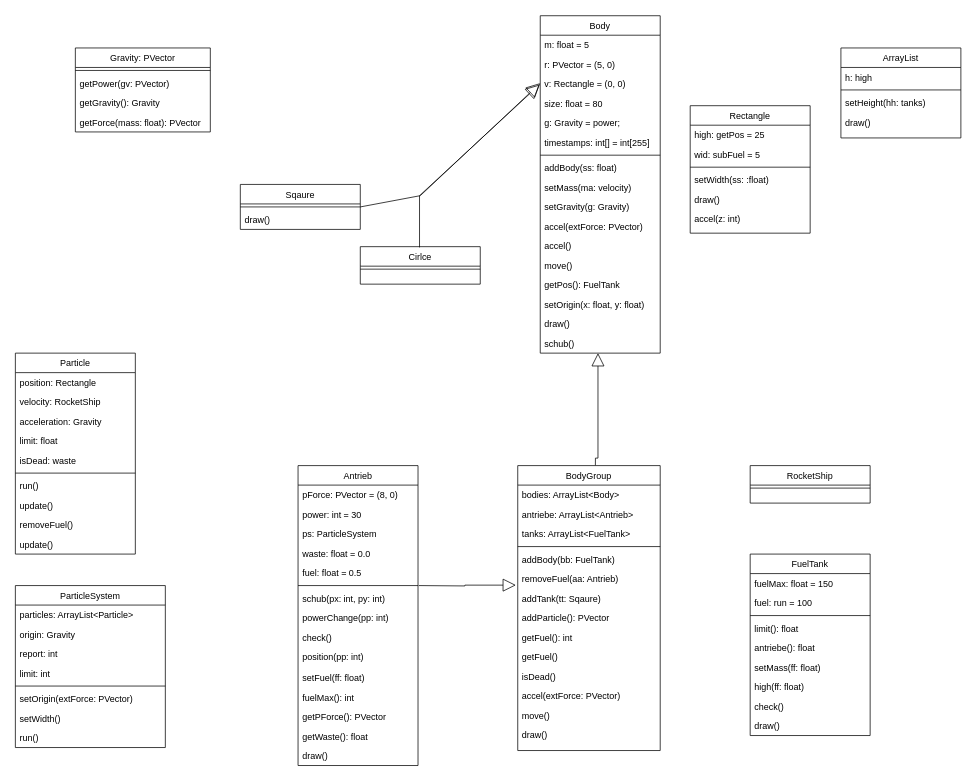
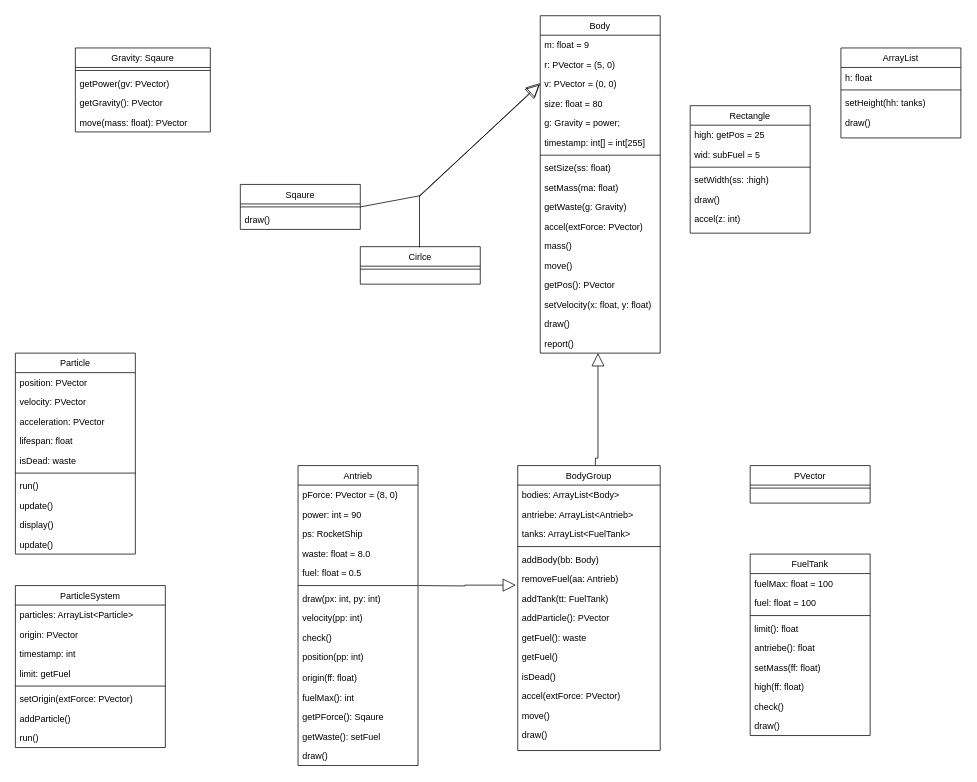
(569, 45) -> (569, 45)
(143, 58) -> (143, 58)
(859, 77) -> (862, 77)
(589, 84) -> (585, 84)
(128, 103) -> (129, 103)
(149, 122) -> (139, 122)
(607, 143) -> (604, 143)
(586, 168) -> (585, 168)
(739, 180) -> (737, 180)
(593, 188) -> (586, 188)
(595, 207) -> (591, 207)
(561, 246) -> (560, 246)
(586, 285) -> (585, 285)
(606, 305) -> (611, 305)
(562, 344) -> (565, 344)
(62, 383) -> (58, 383)
(64, 402) -> (58, 402)
(67, 422) -> (68, 422)
(43, 441) -> (51, 441)
(810, 476) -> (810, 476)
(334, 515) -> (334, 515)
(49, 525) -> (40, 525)
(343, 534) -> (334, 534)
(341, 554) -> (341, 554)
(571, 560) -> (563, 560)
(798, 584) -> (798, 584)
(351, 599) -> (348, 599)
(568, 599) -> (571, 599)
(786, 603) -> (790, 603)
(349, 618) -> (339, 618)
(51, 635) -> (53, 635)
(553, 638) -> (559, 638)
(44, 654) -> (50, 654)
(38, 674) -> (48, 674)
(343, 678) -> (339, 678)
(350, 717) -> (348, 717)
(44, 719) -> (50, 719)
(342, 737) -> (347, 737)
